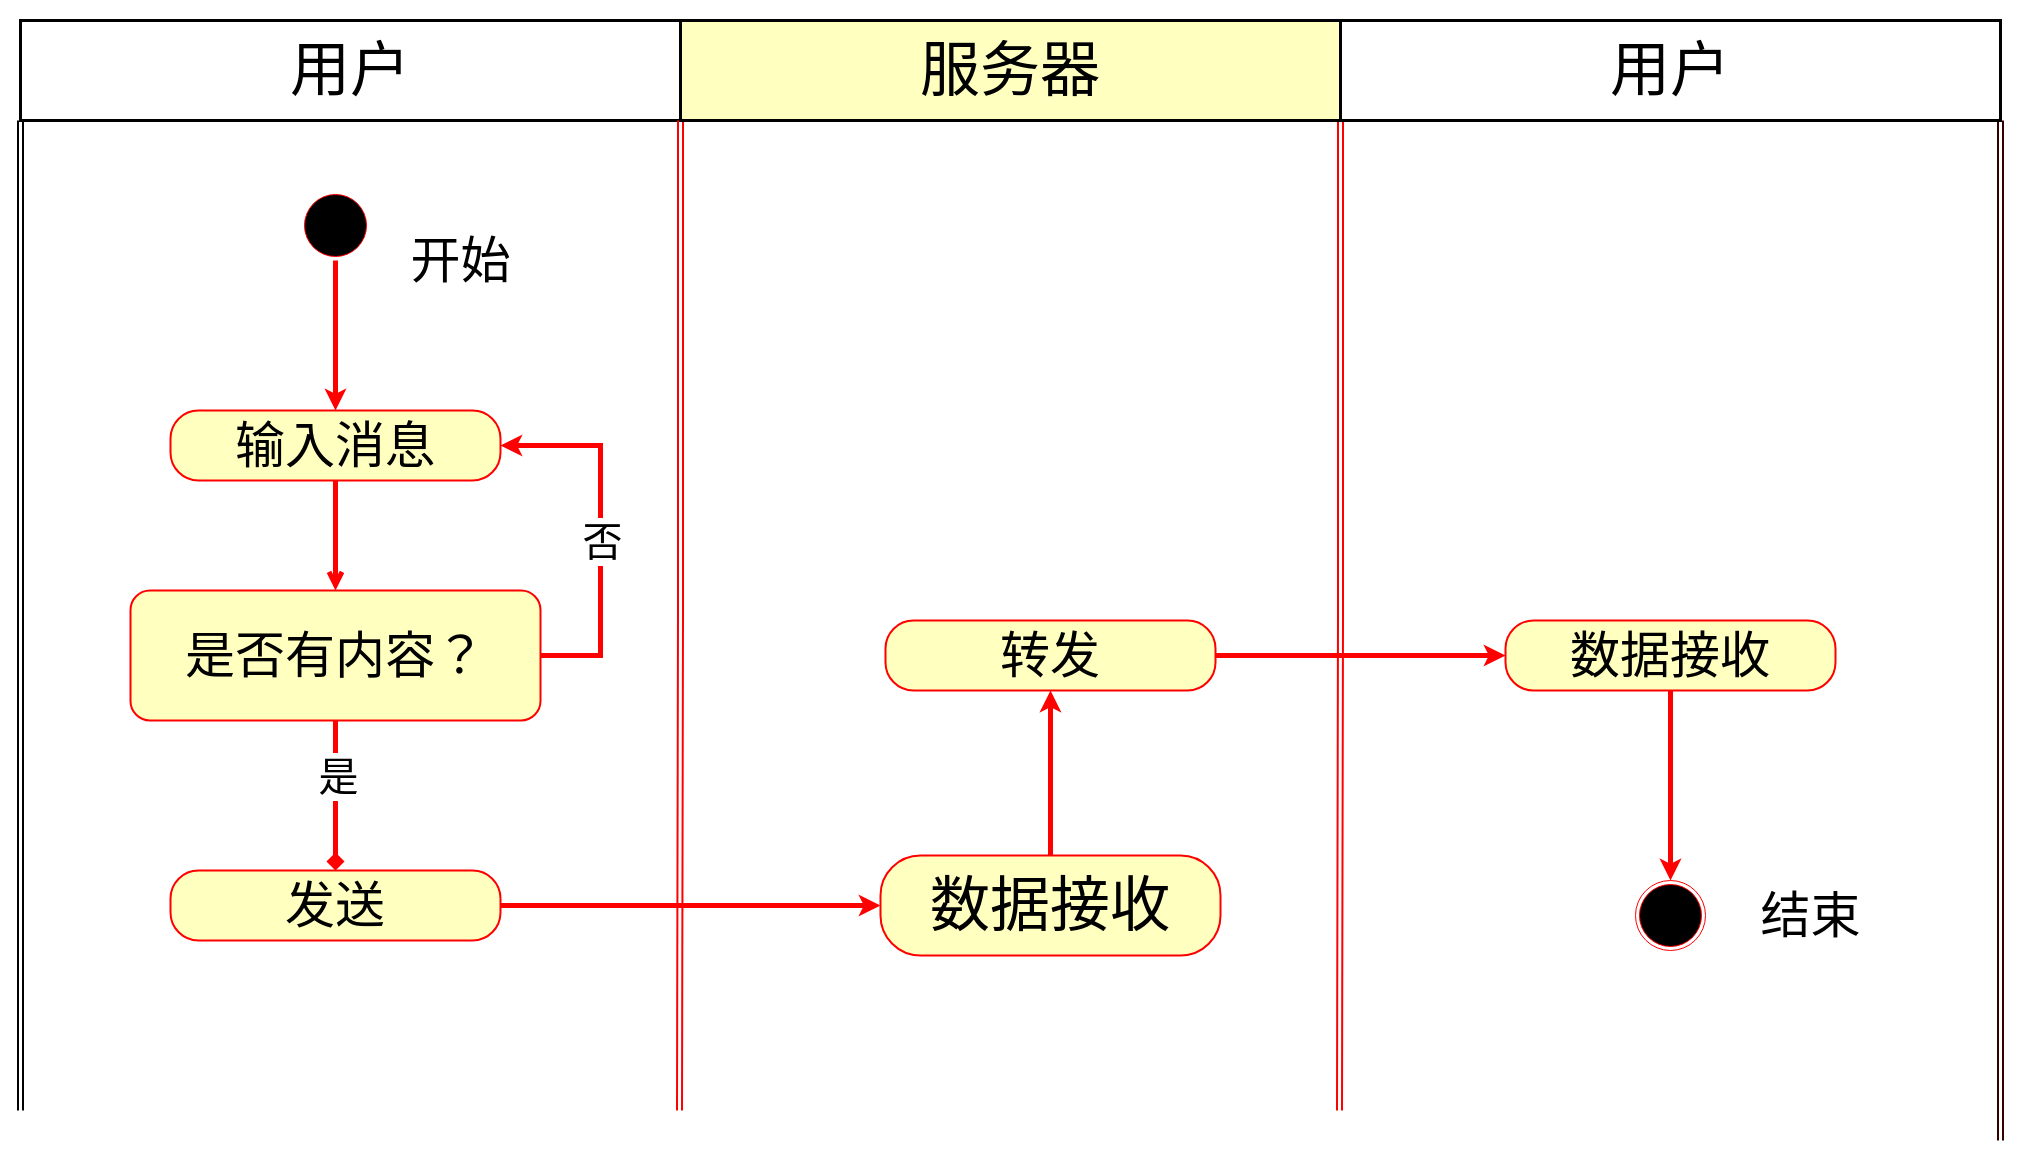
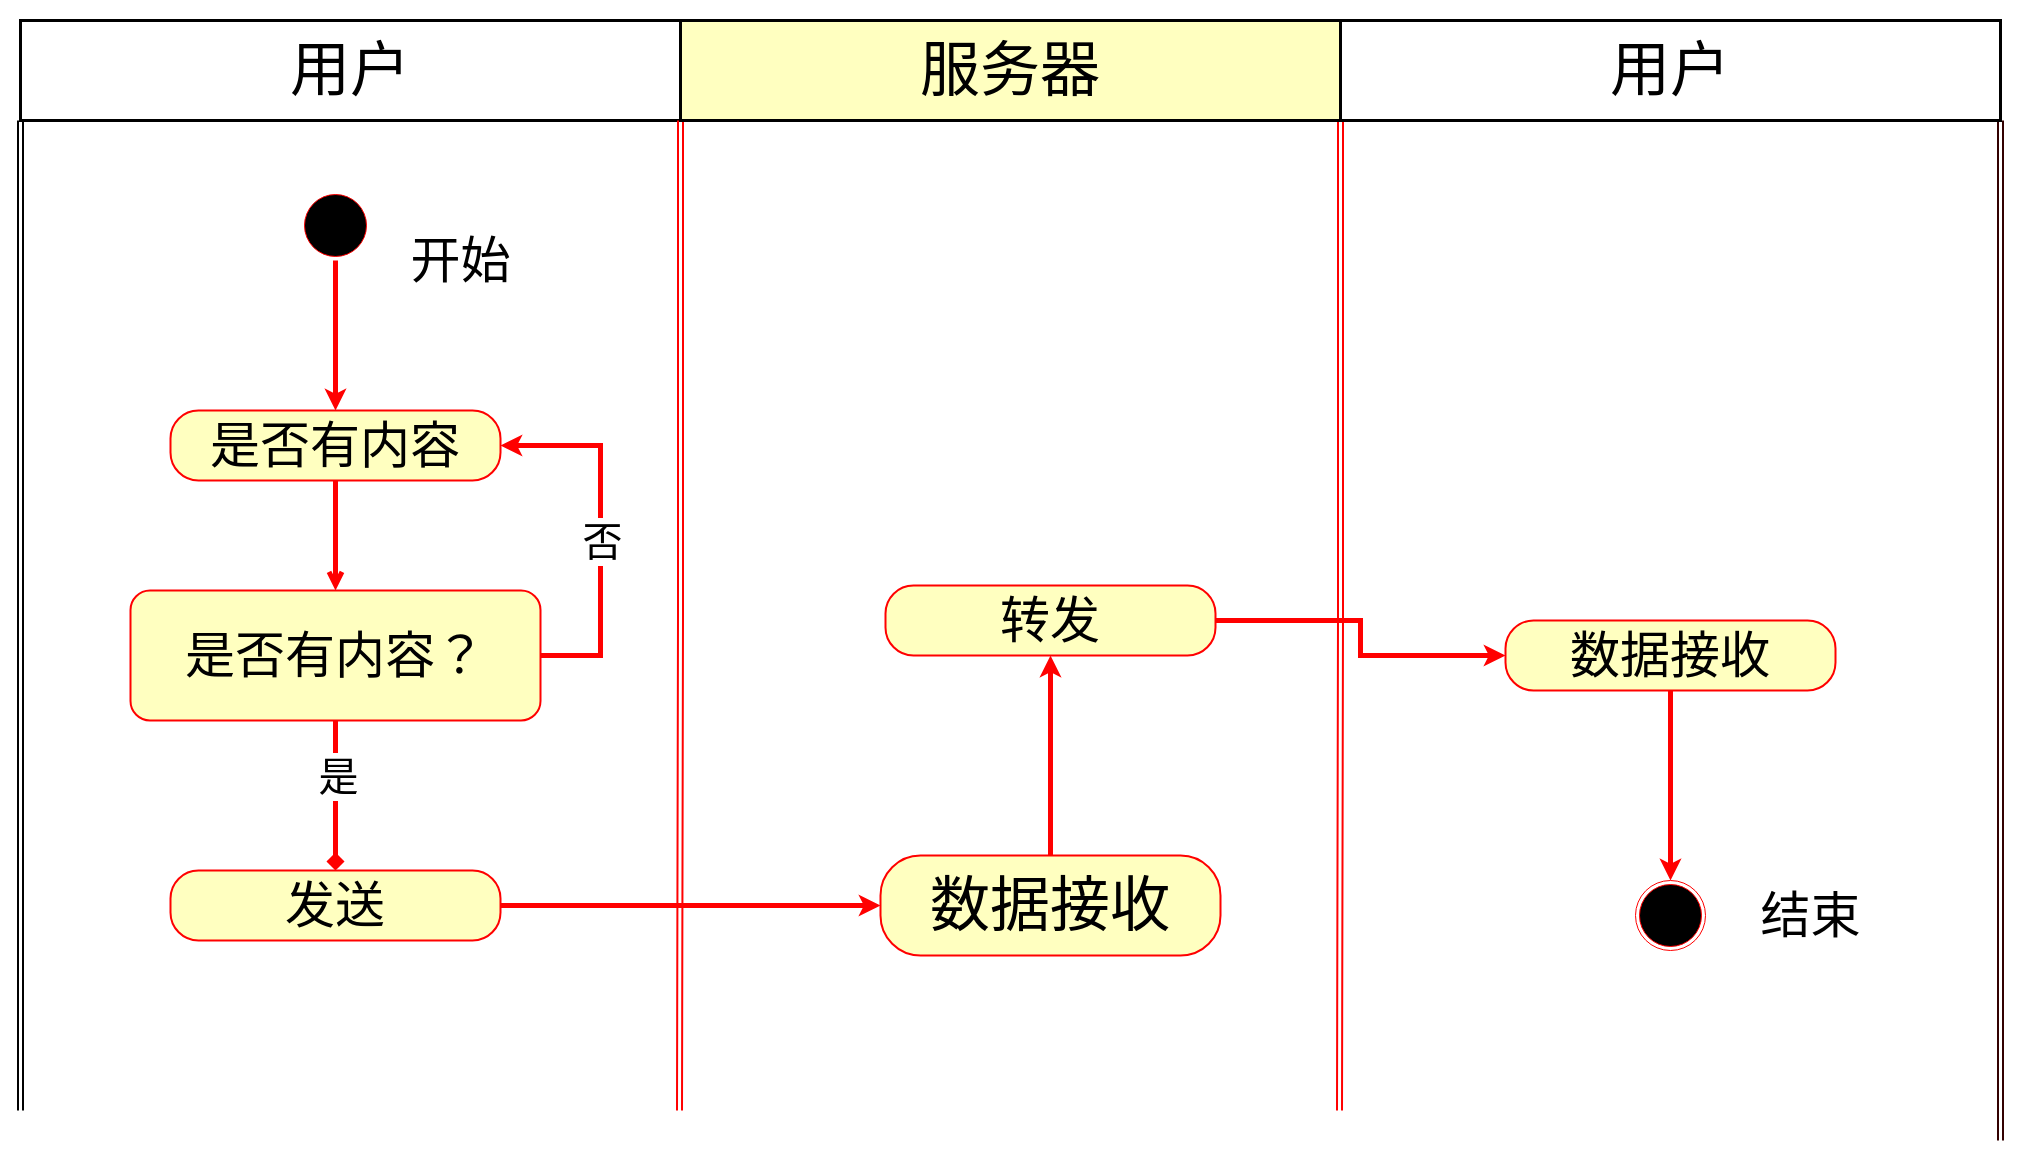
(336, 446) -> (336, 446)
(1051, 656) -> (1051, 621)
